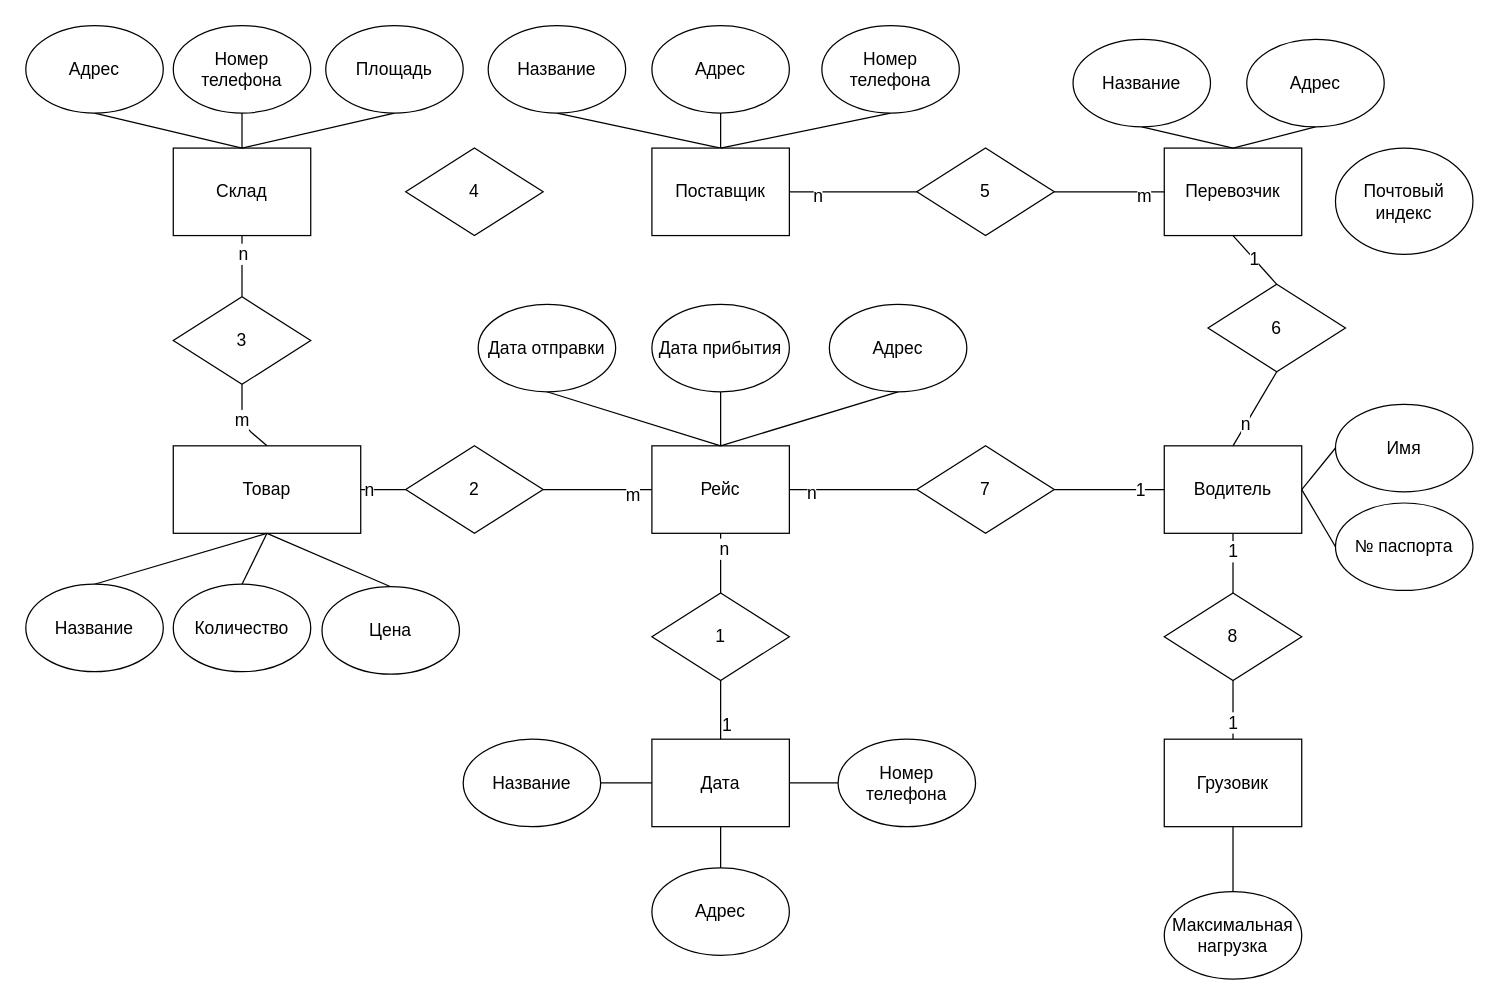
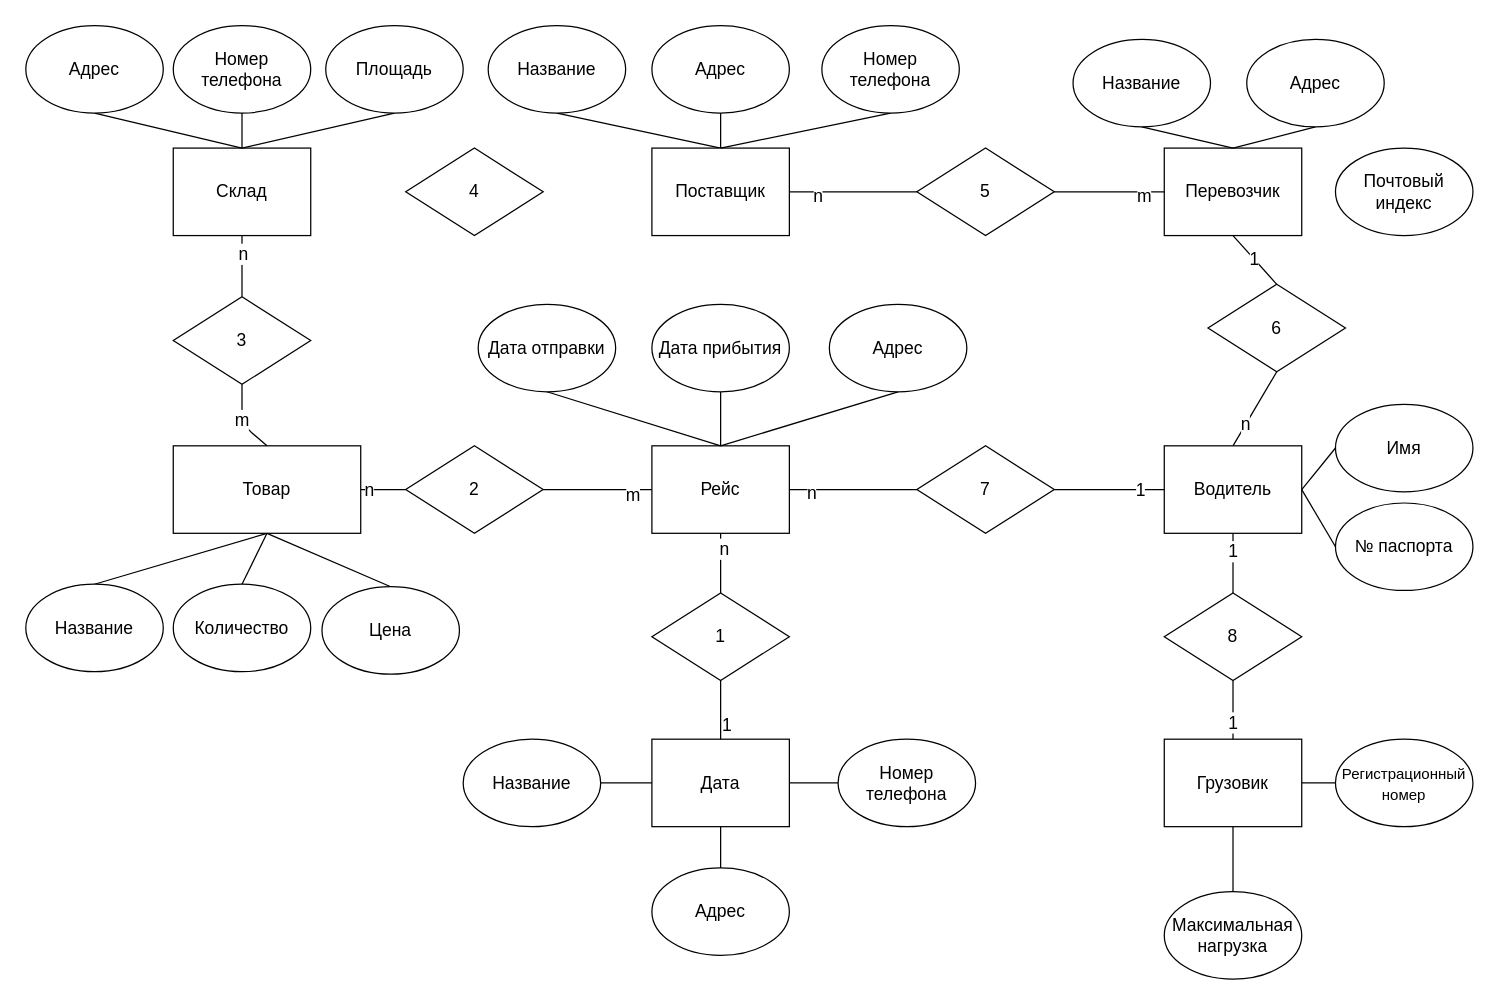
(1404, 201) -> (1404, 192)
none -> (1318, 783)
none -> (1404, 783)
